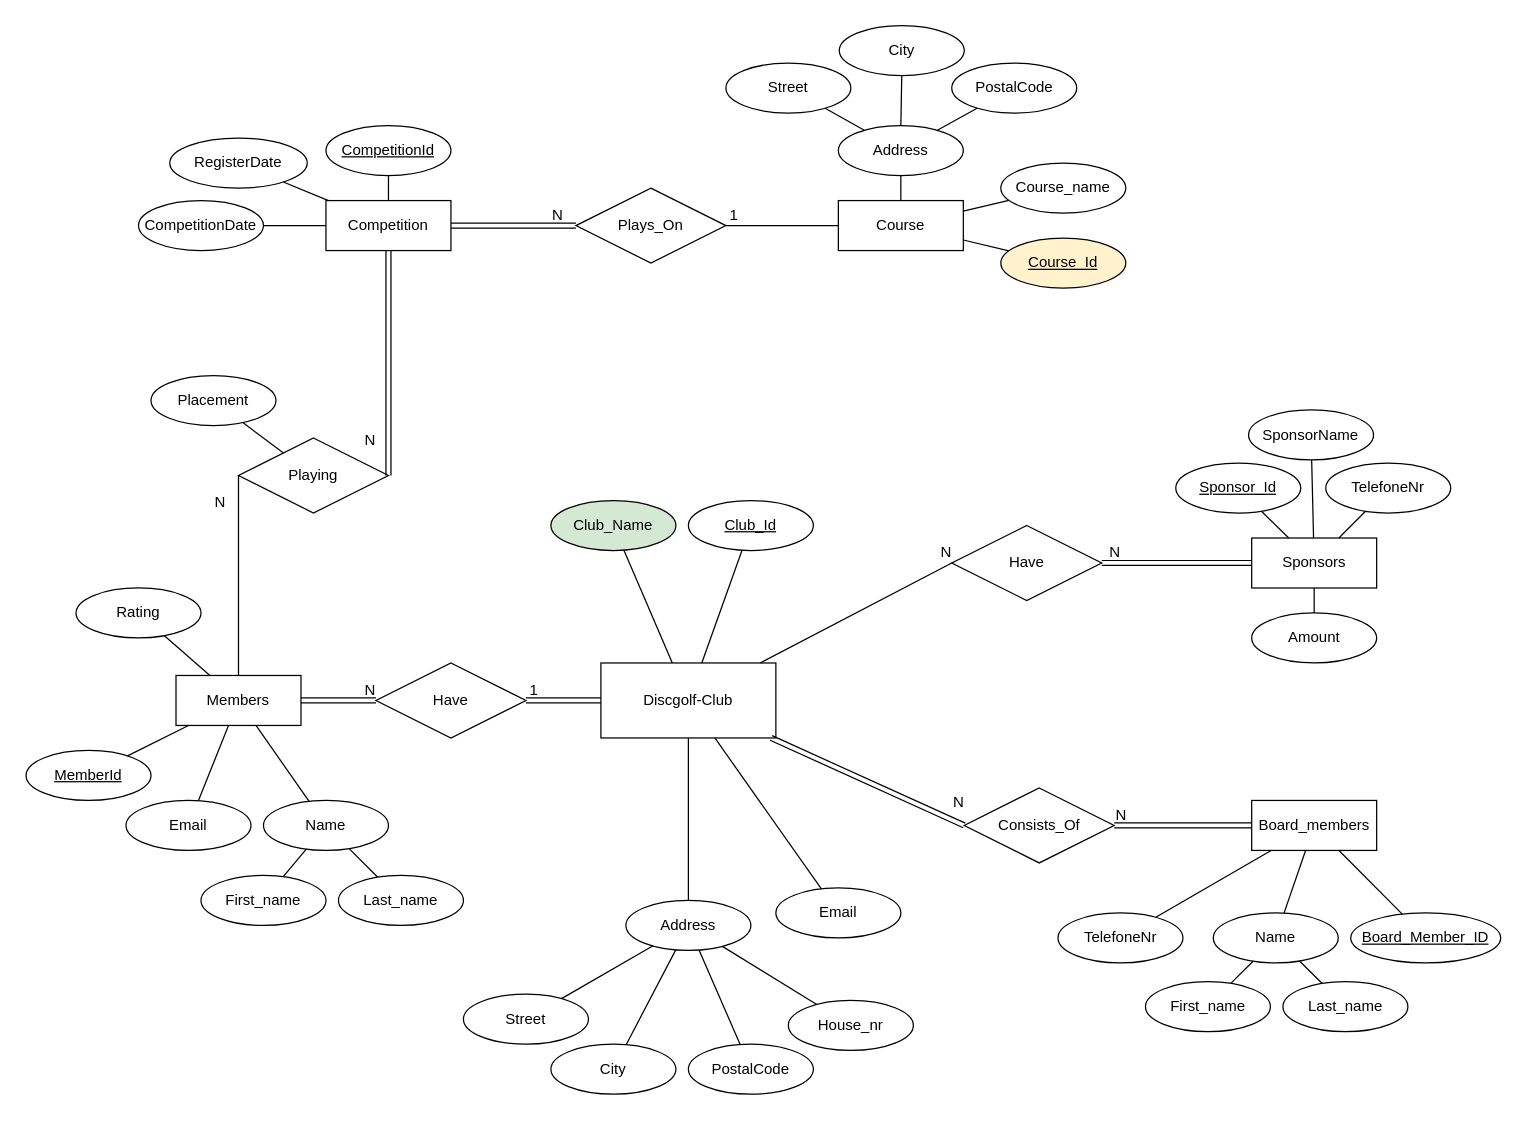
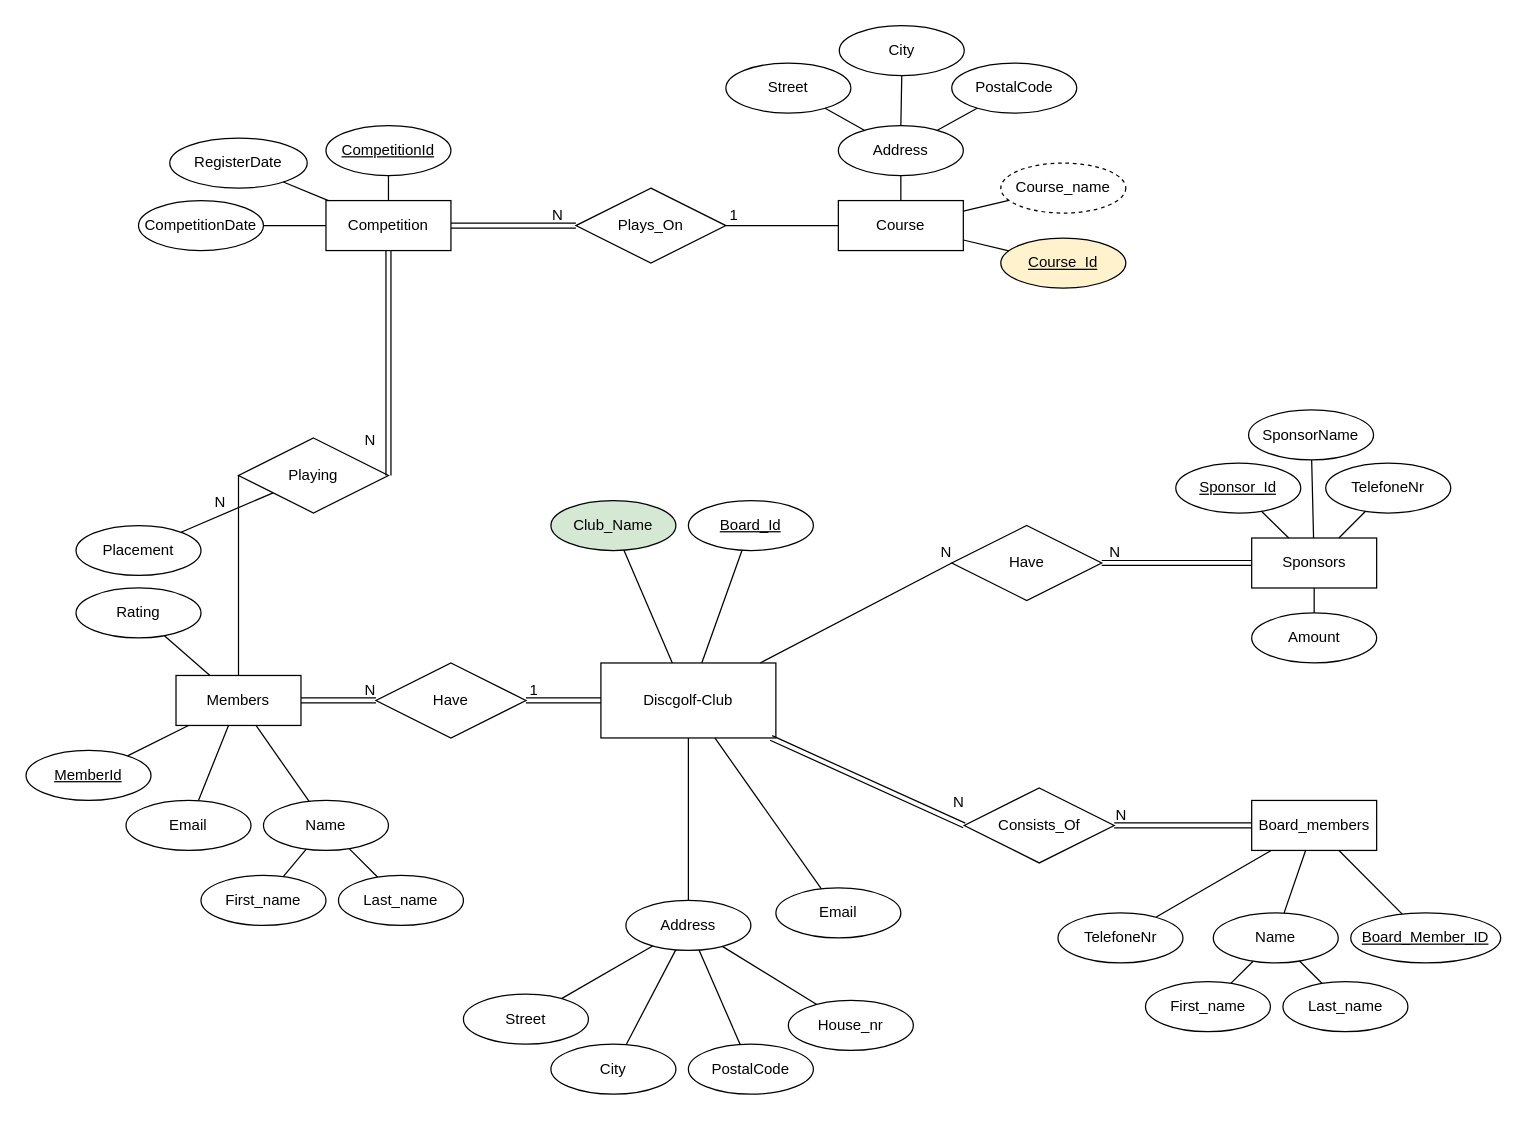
(1063, 188) -> (1063, 188)
(213, 401) -> (138, 551)
(751, 526) -> (751, 526)
